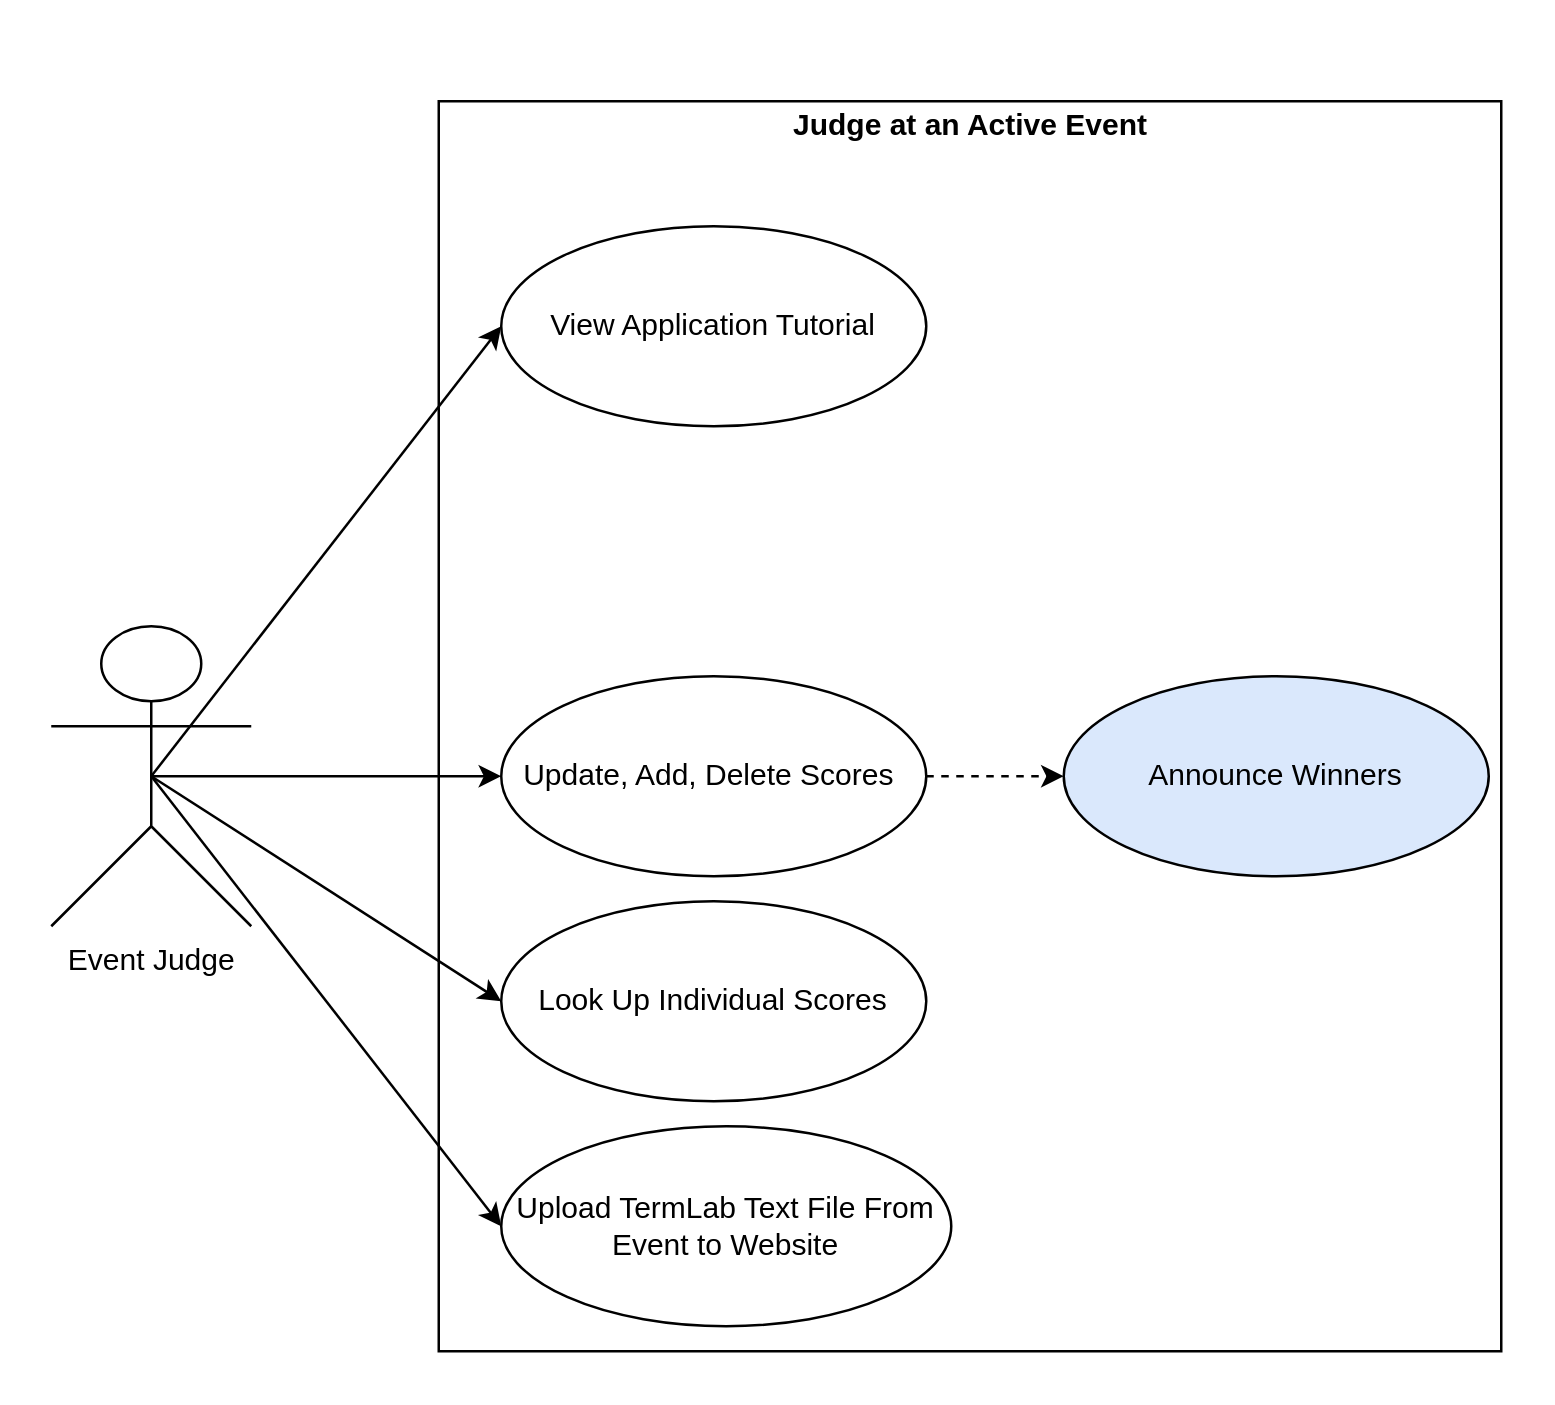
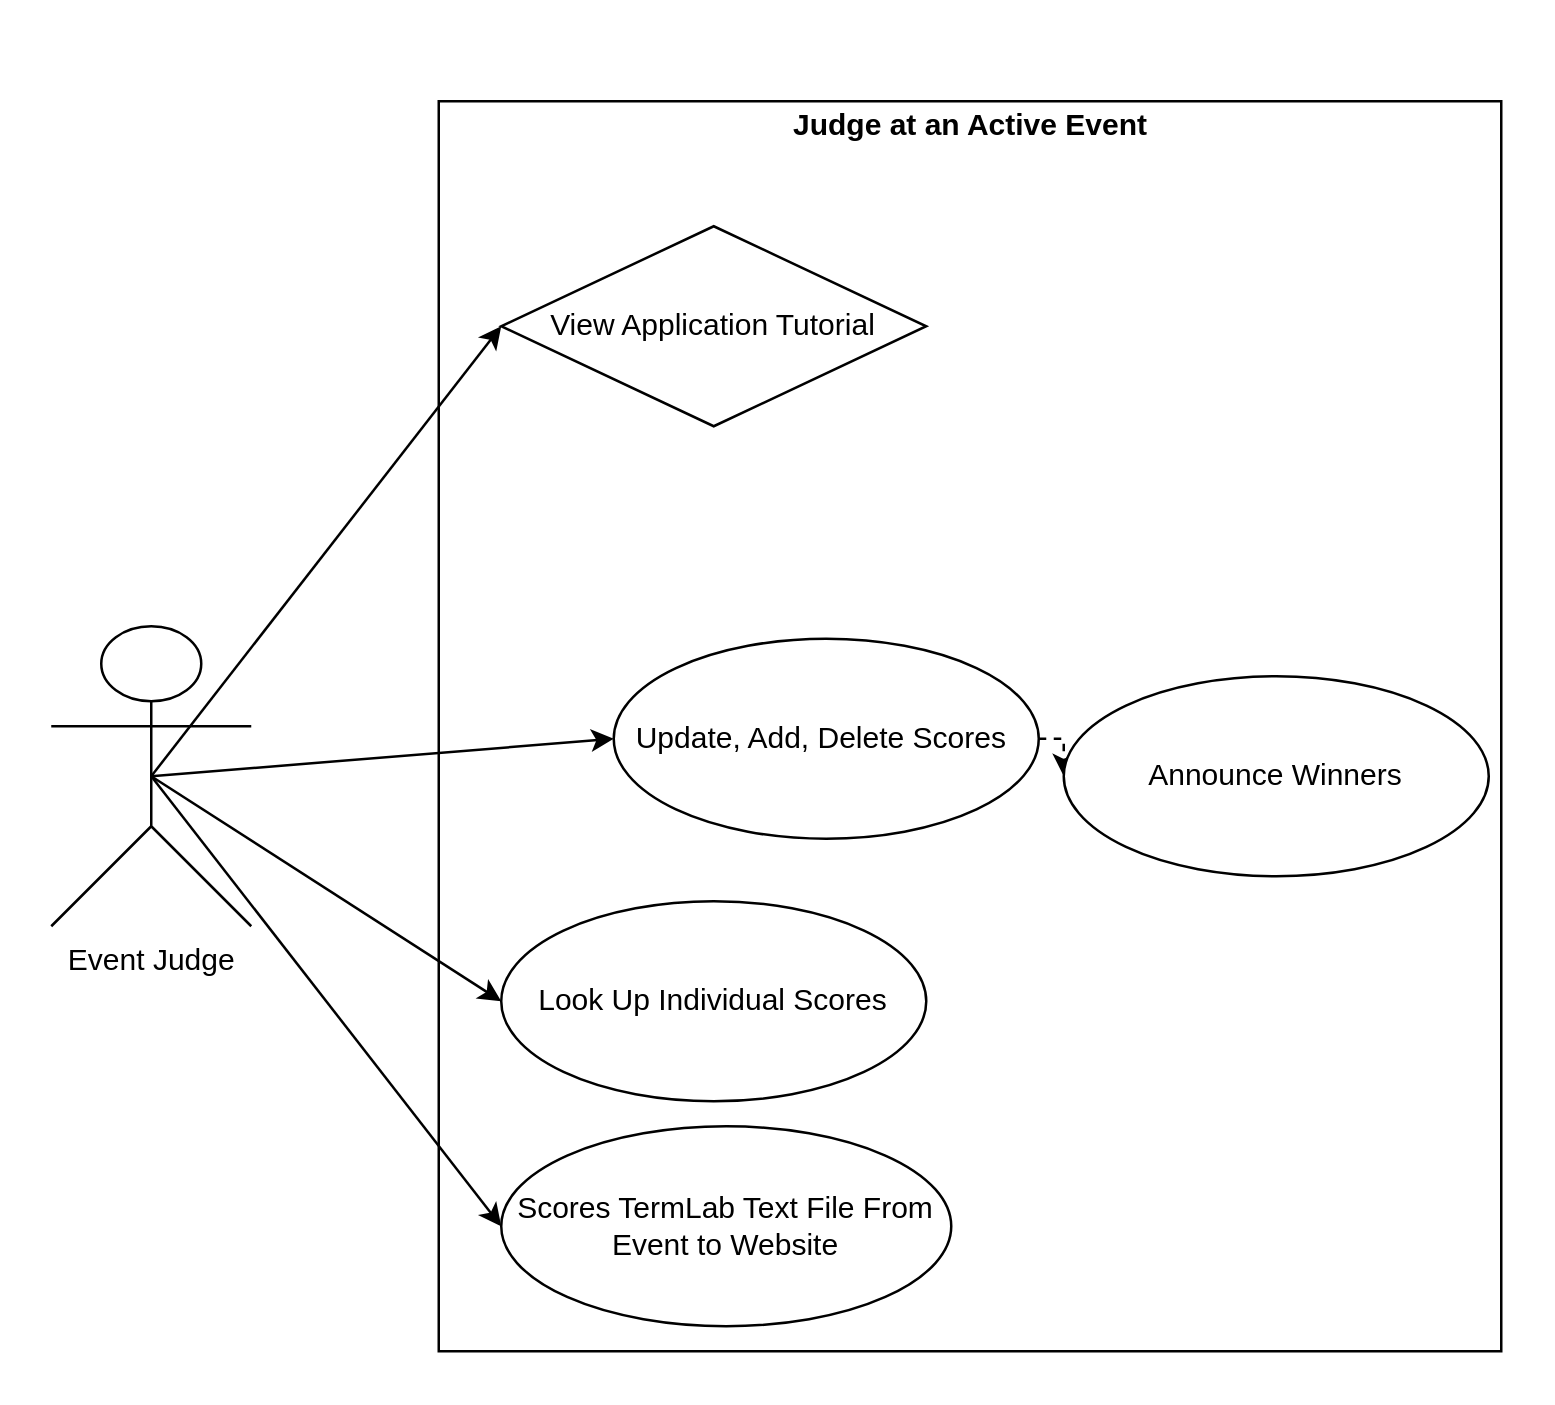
(714, 326) -> (714, 326)
(714, 776) -> (826, 739)
(1276, 776) -> (1276, 776)
(726, 1226) -> (726, 1226)
